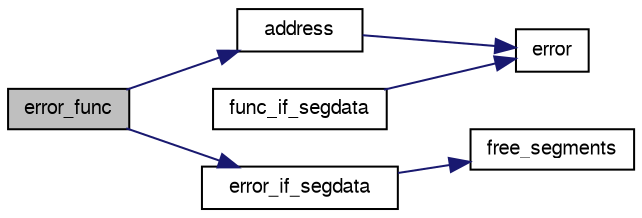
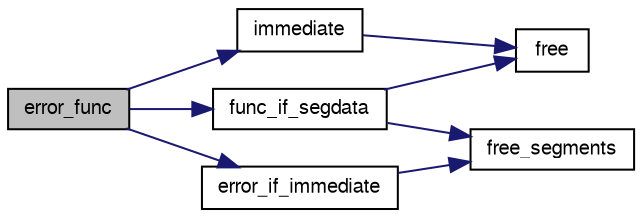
(300, 30) -> (300, 30)
(552, 50) -> (552, 50)
none -> (161, 109)
none -> (419, 128)
(300, 188) -> (300, 188)
